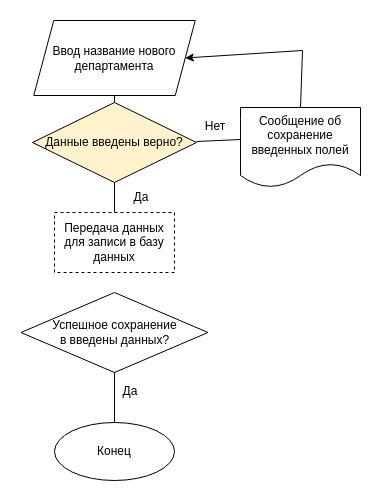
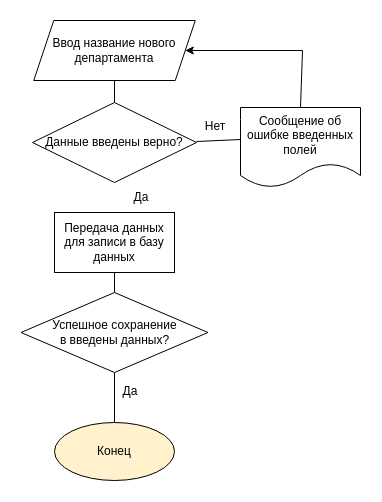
(115, 58) -> (115, 51)
(301, 136) -> (301, 136)
(115, 143) -> (115, 143)
(115, 198) -> none
(115, 243) -> (115, 243)
none -> (115, 283)
(115, 452) -> (115, 452)
